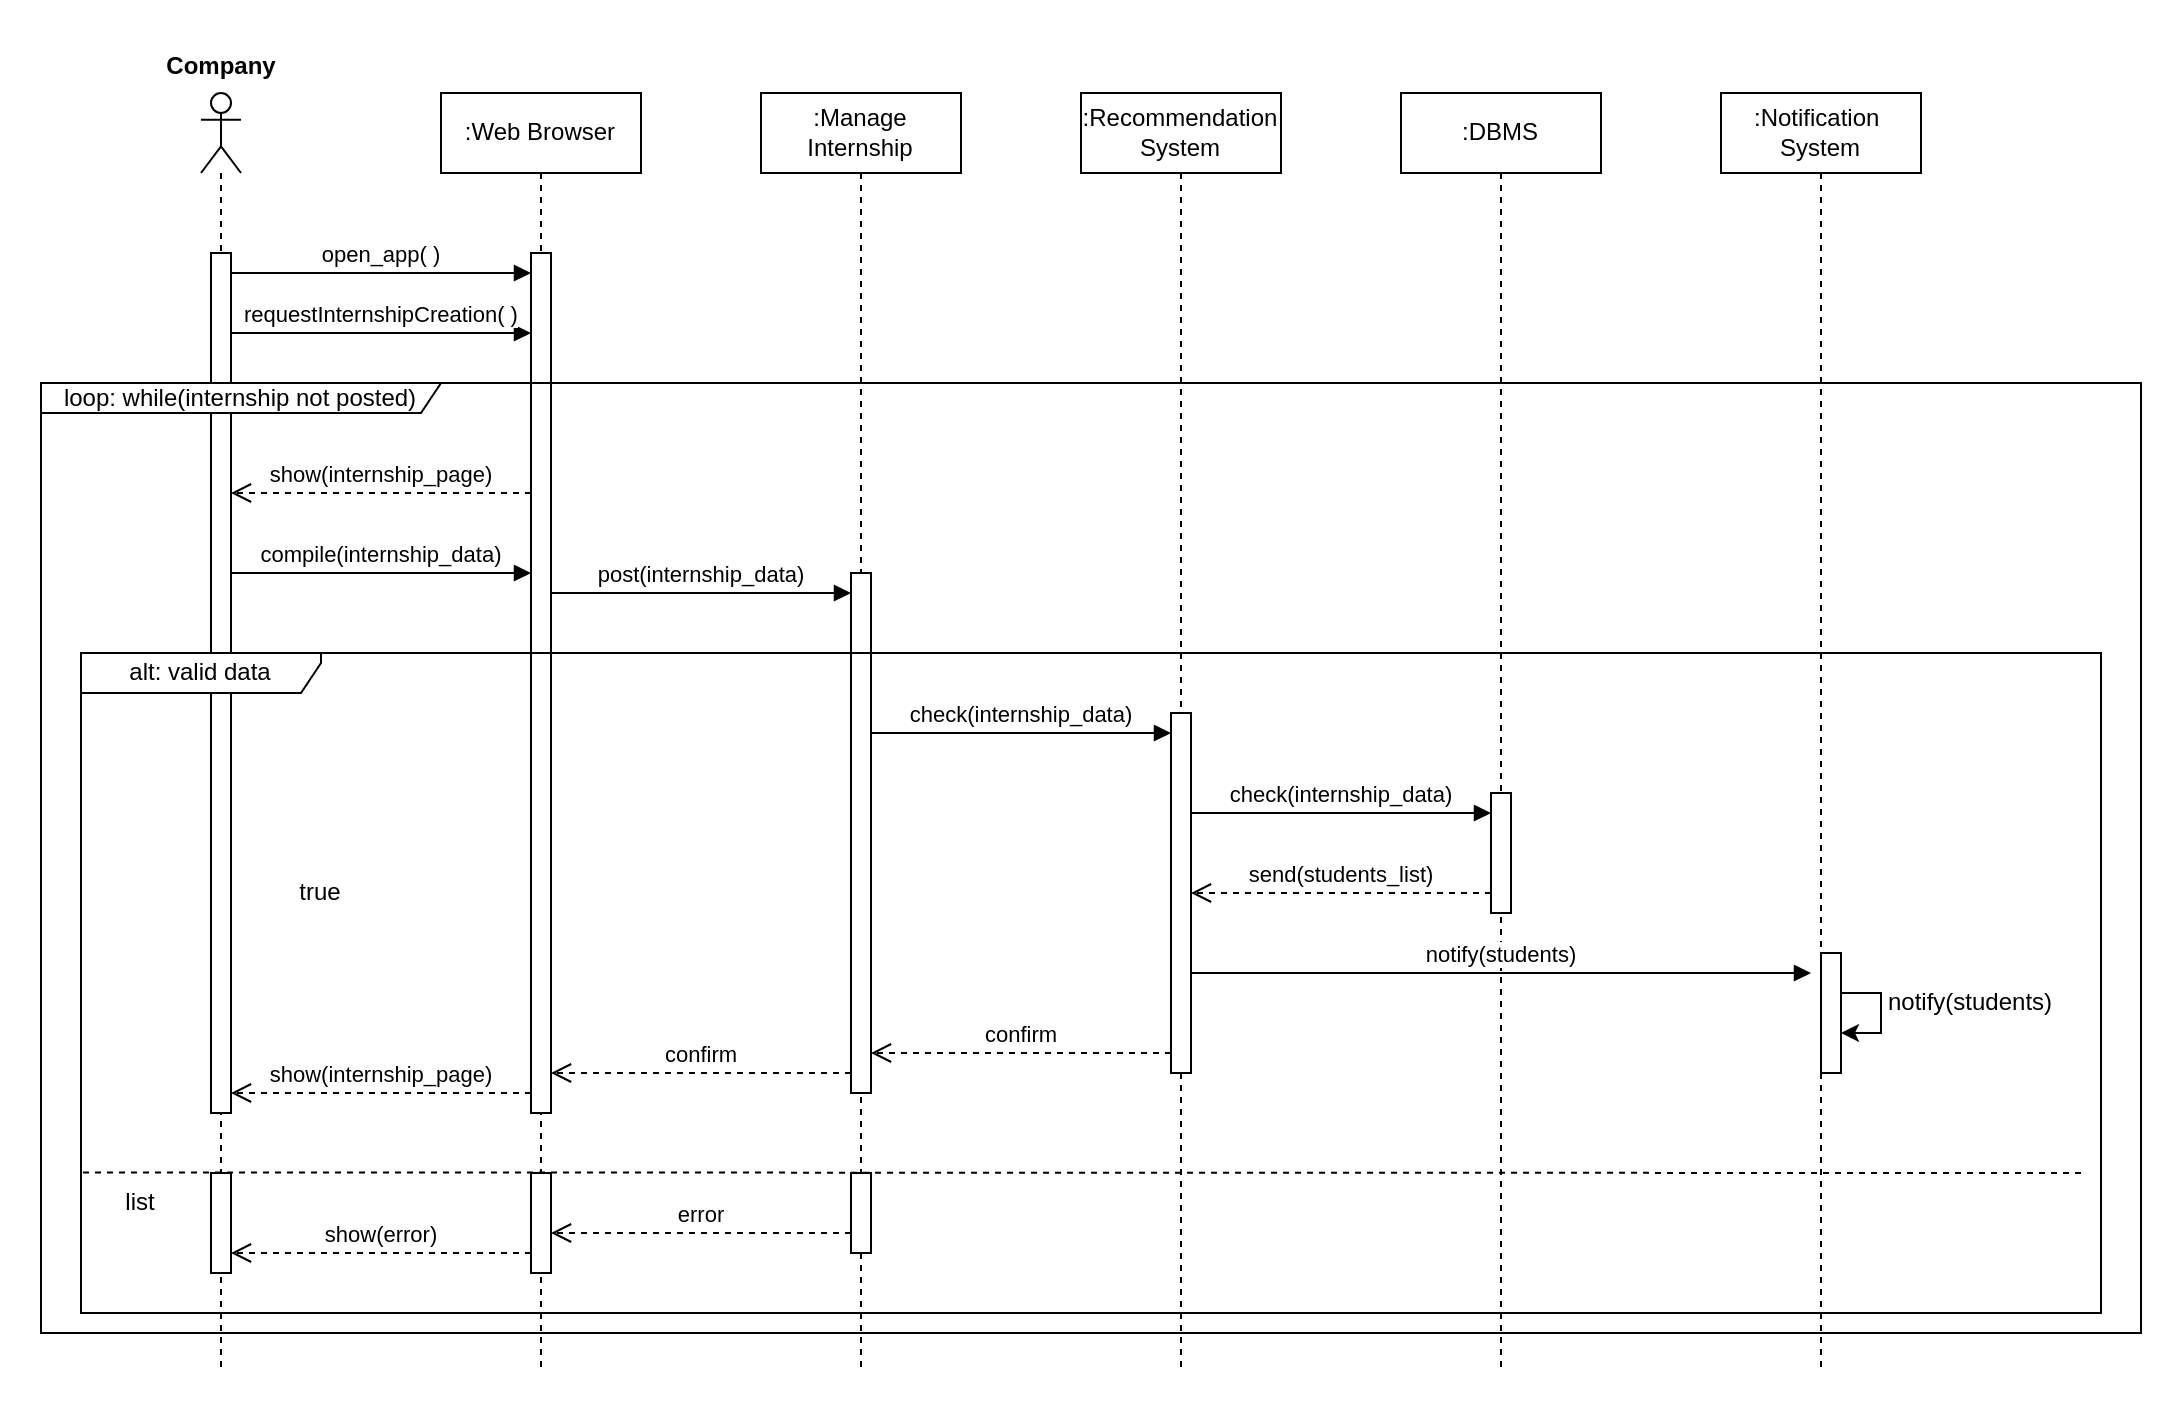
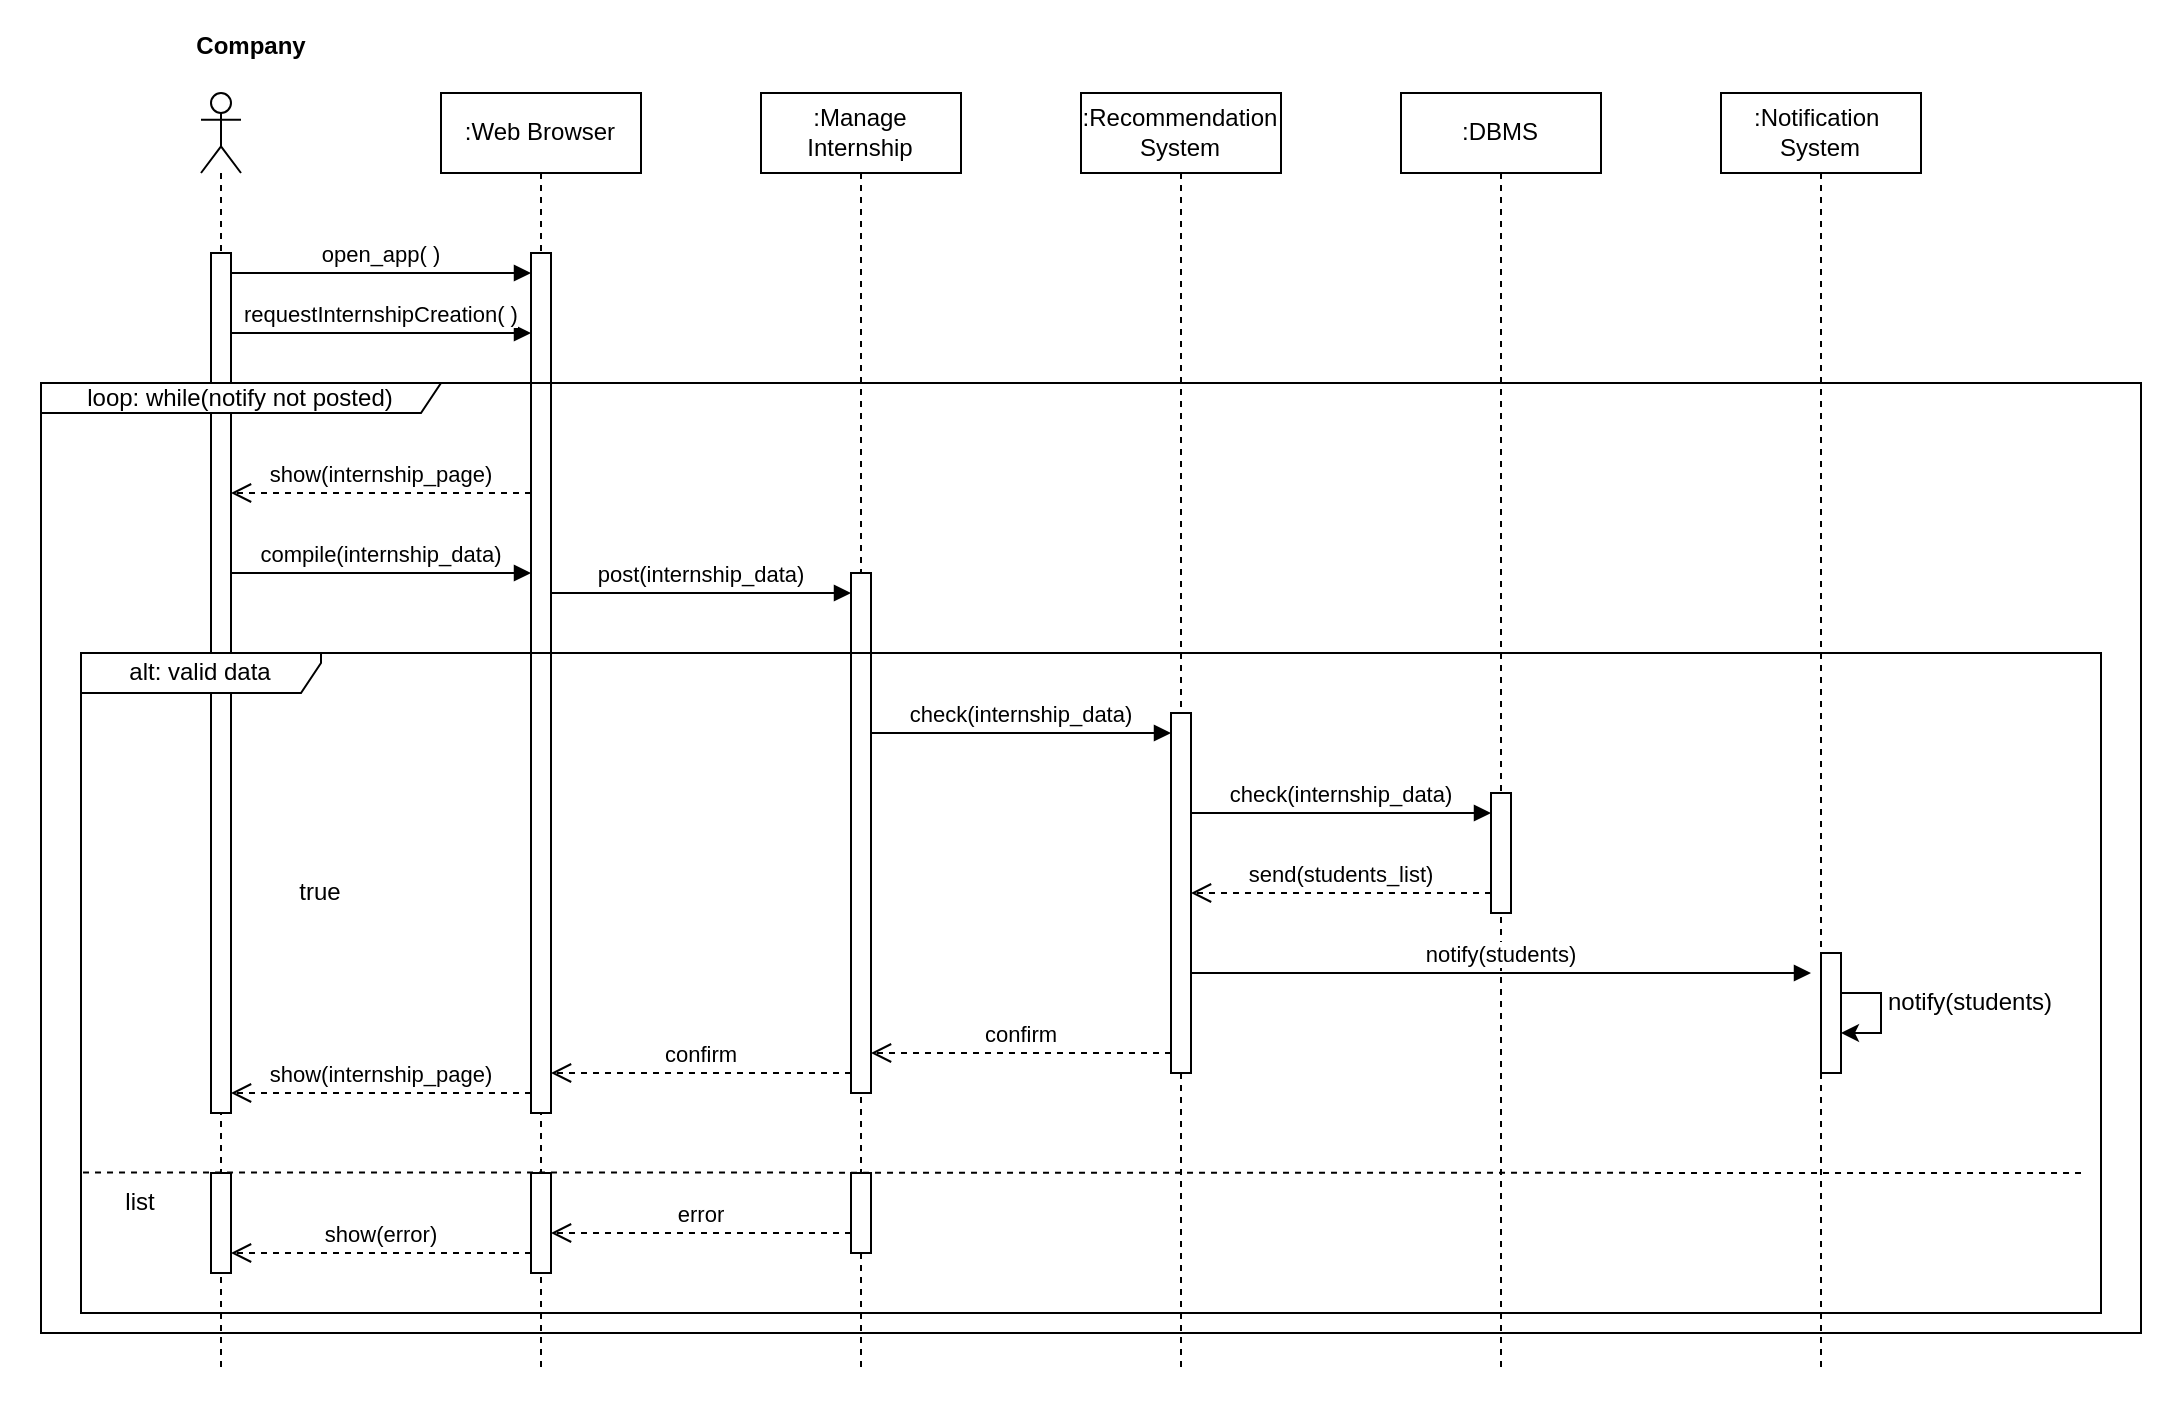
(221, 67) -> (251, 47)
(241, 399) -> (241, 399)
